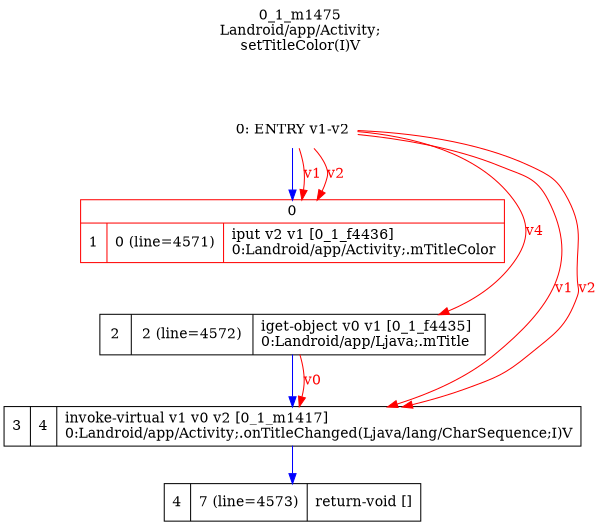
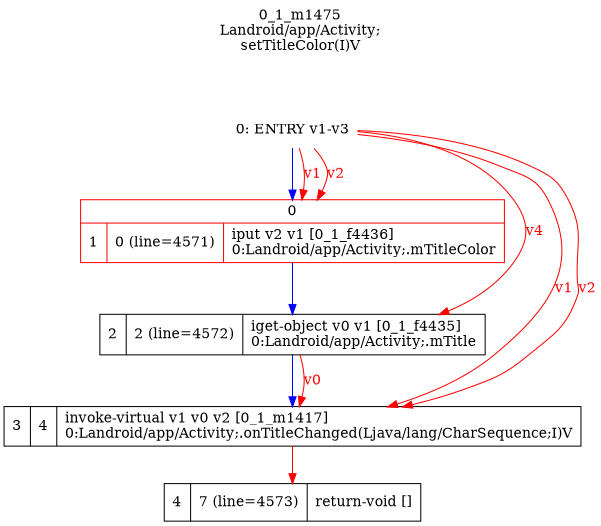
(293, 130) -> (293, 130)
none -> (293, 283)
(366, 342) -> (364, 342)
(293, 460) -> (293, 460)
